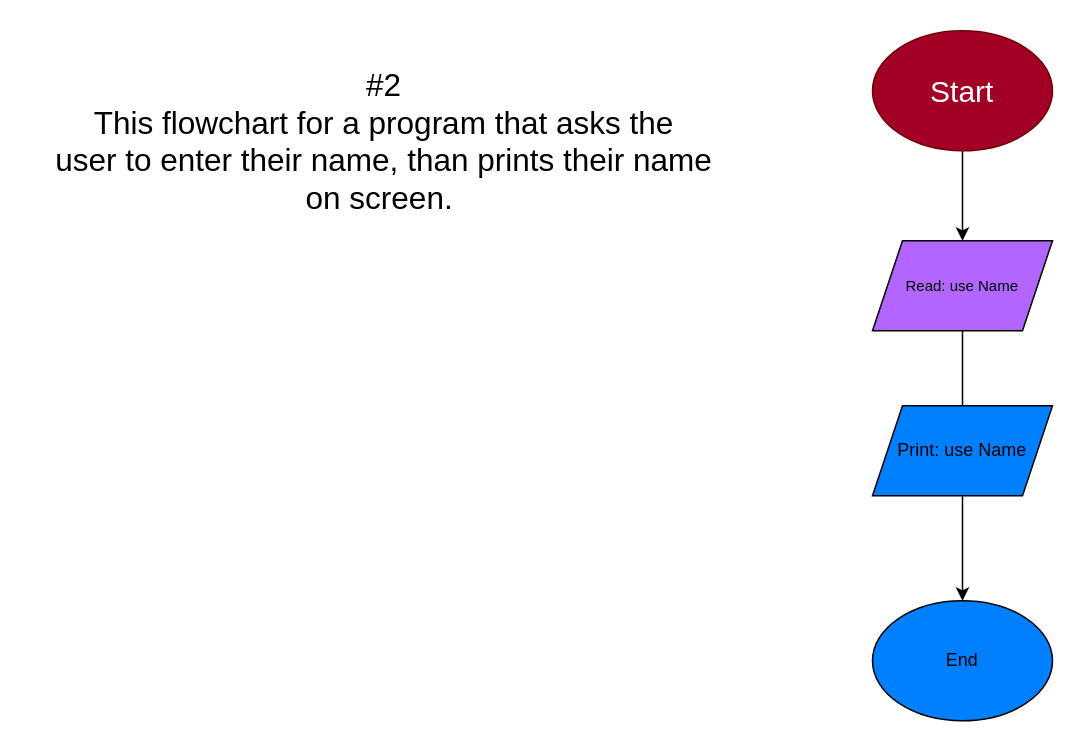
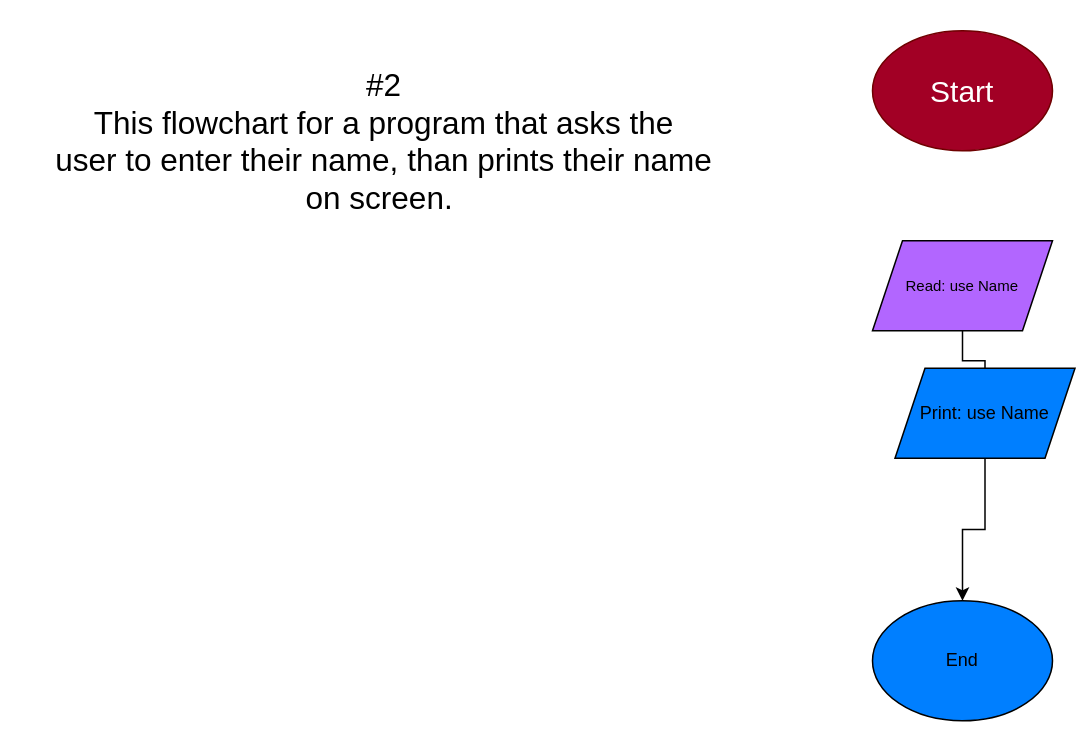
(962, 191) -> none
(962, 451) -> (985, 413)
